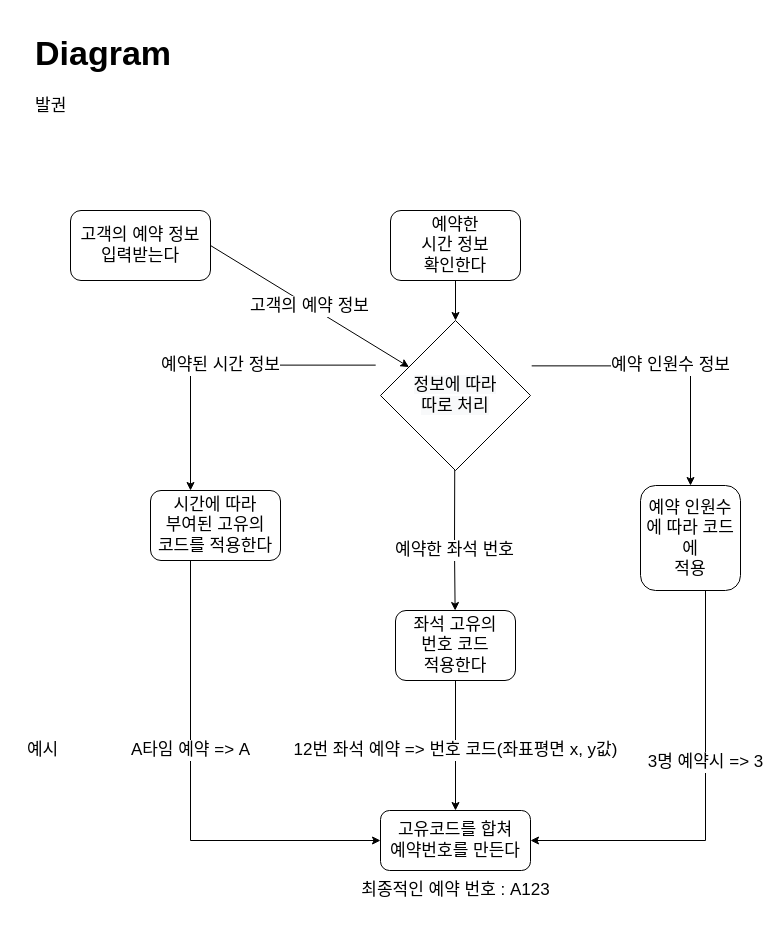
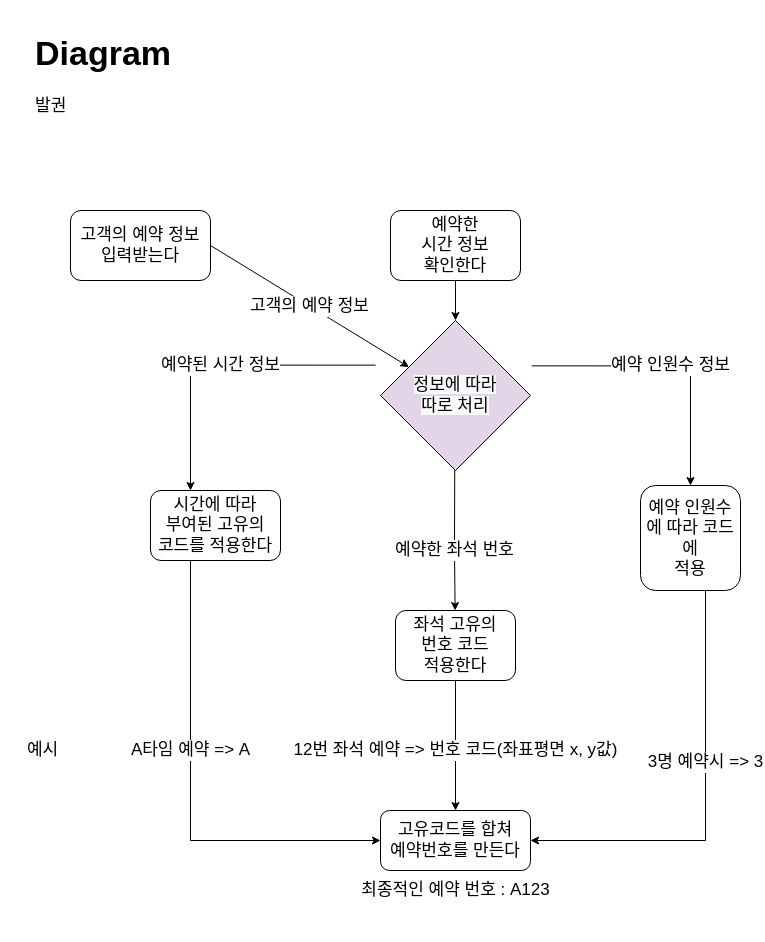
(456, 396) -> (456, 396)
